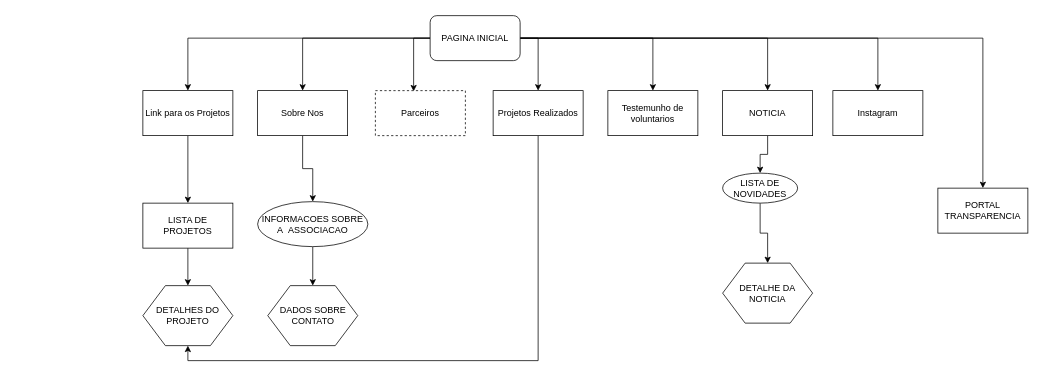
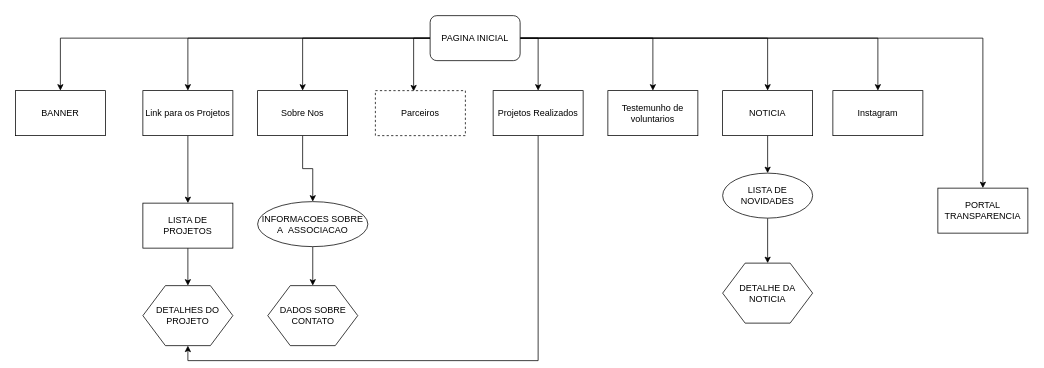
none -> (60, 60)
none -> (60, 113)
(760, 188) -> (768, 195)
